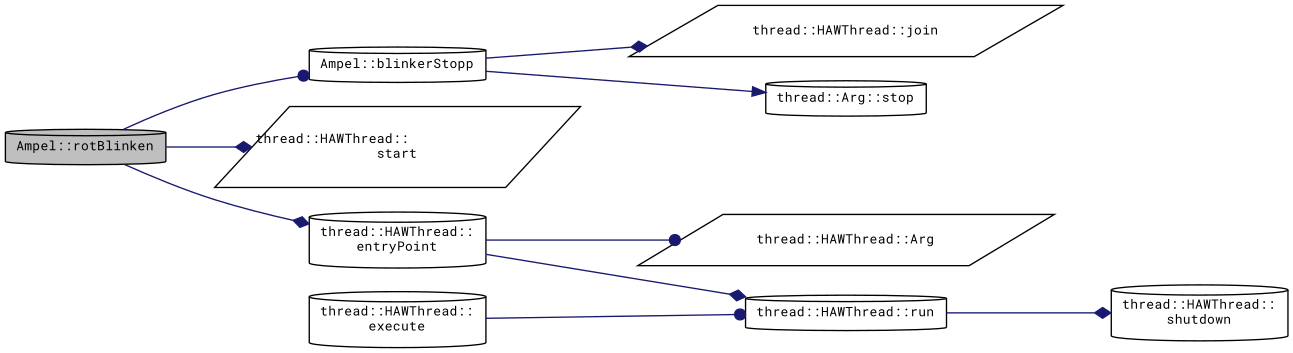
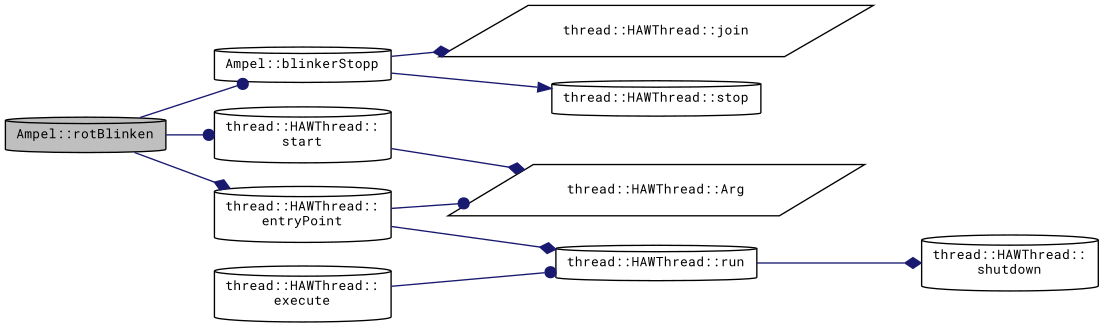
(846, 98) -> (656, 98)
(201, 147) -> (185, 135)
(398, 147) -> (303, 135)
none -> (450, 158)
